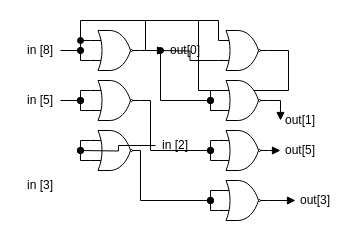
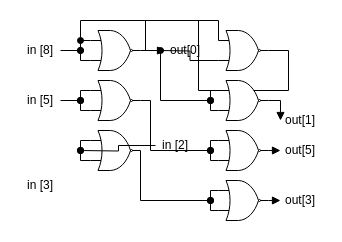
(316, 201) -> (301, 201)
